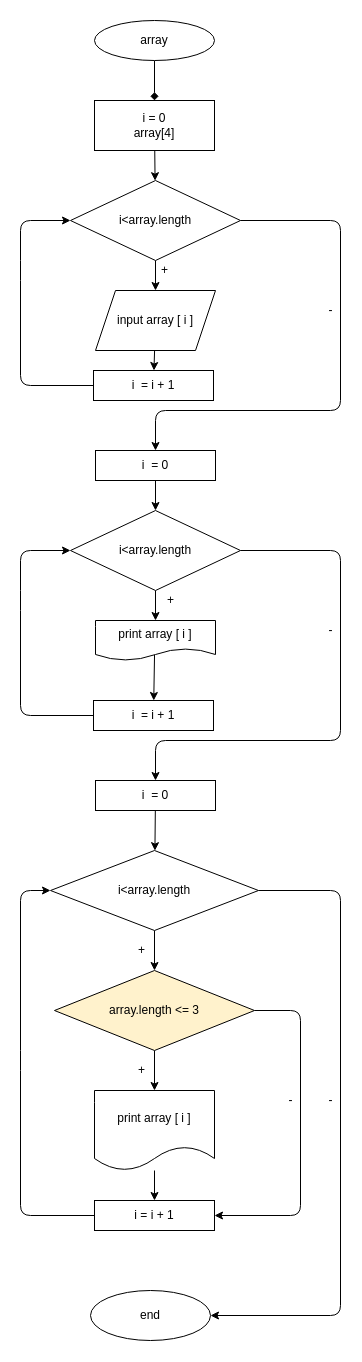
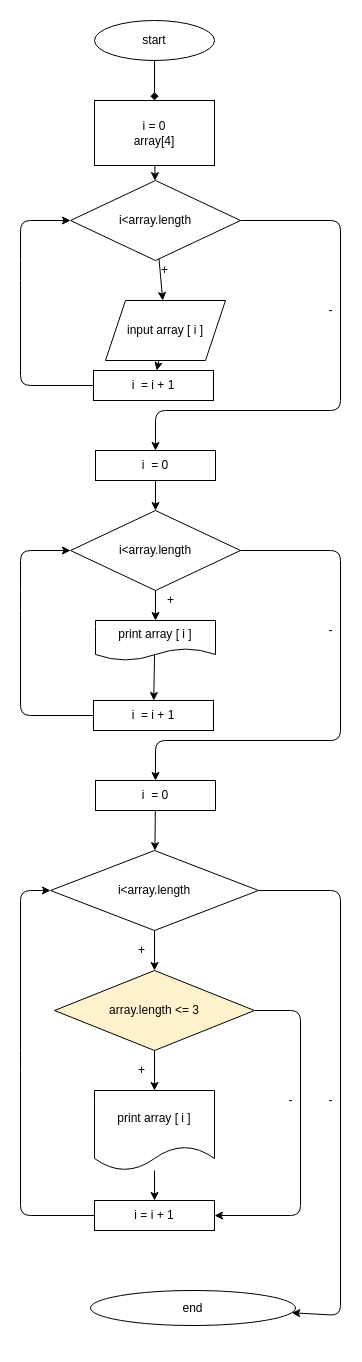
(155, 41) -> (155, 41)
(155, 126) -> (155, 133)
(156, 321) -> (166, 331)
(151, 1316) -> (193, 1308)
